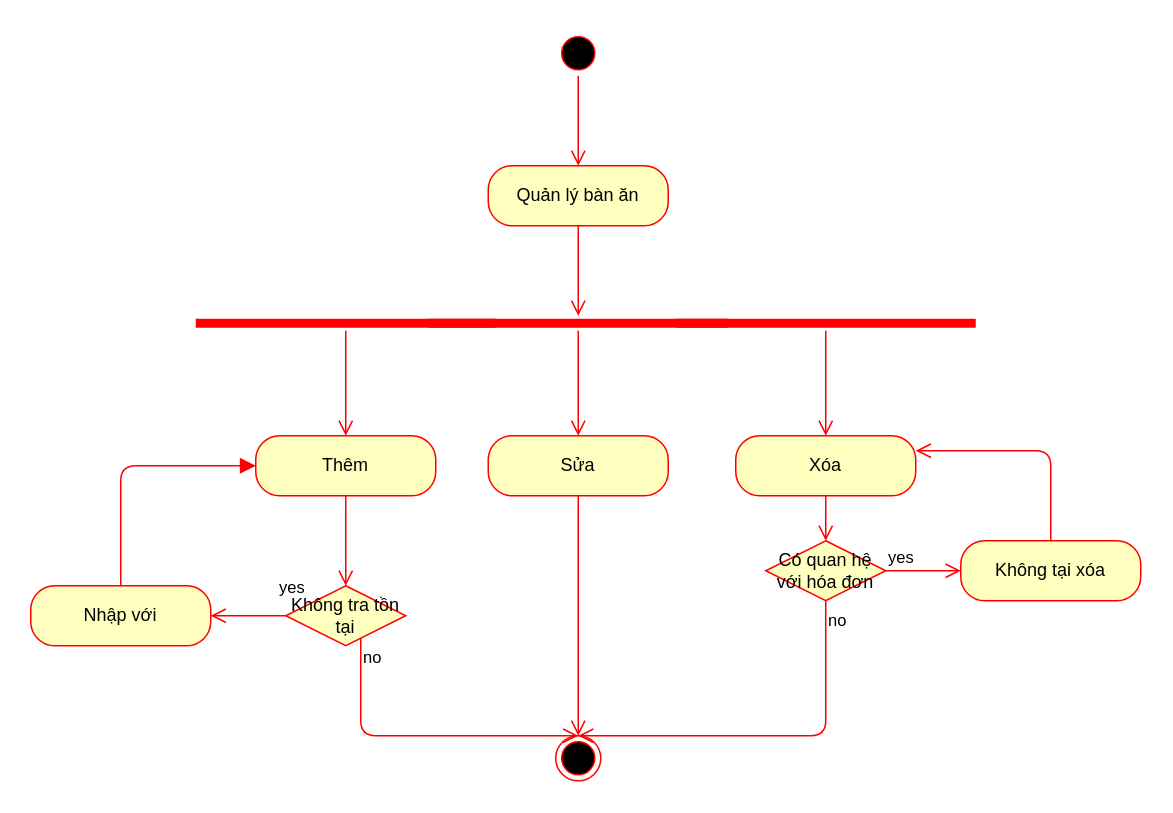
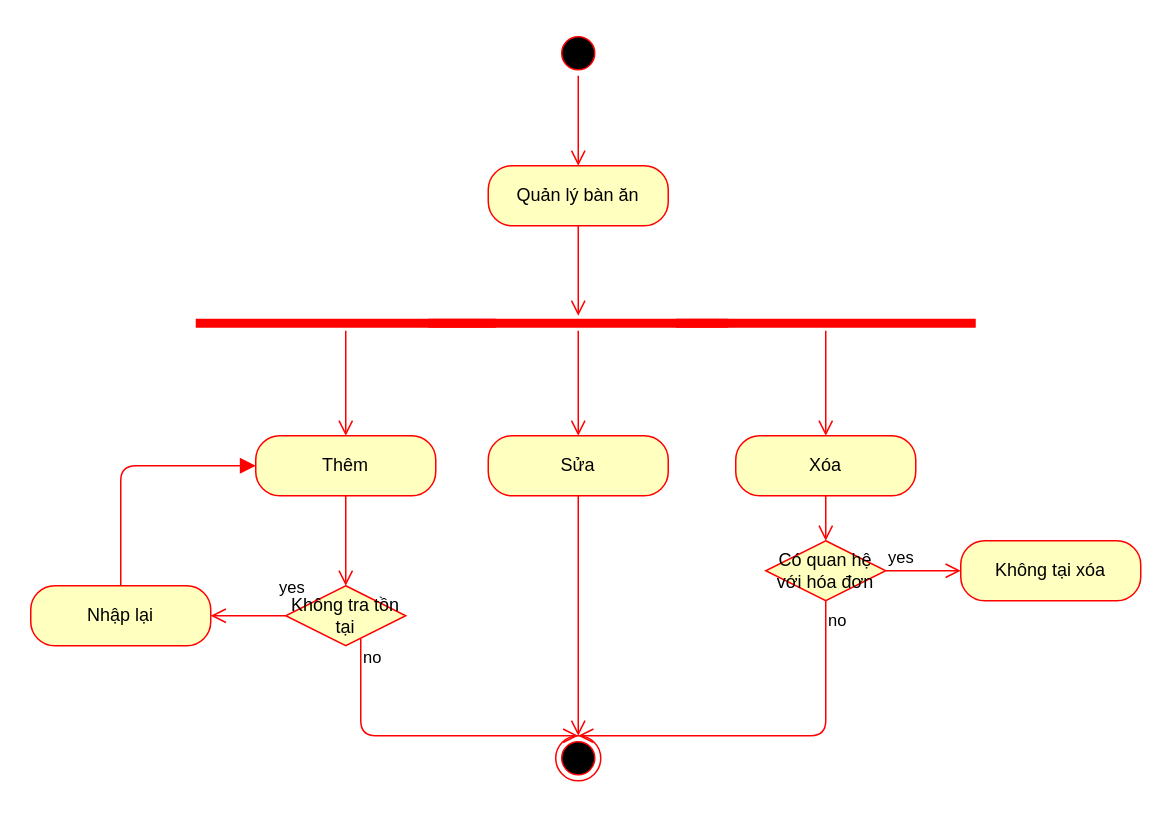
(1026, 451) -> none
(121, 616) -> (121, 616)
